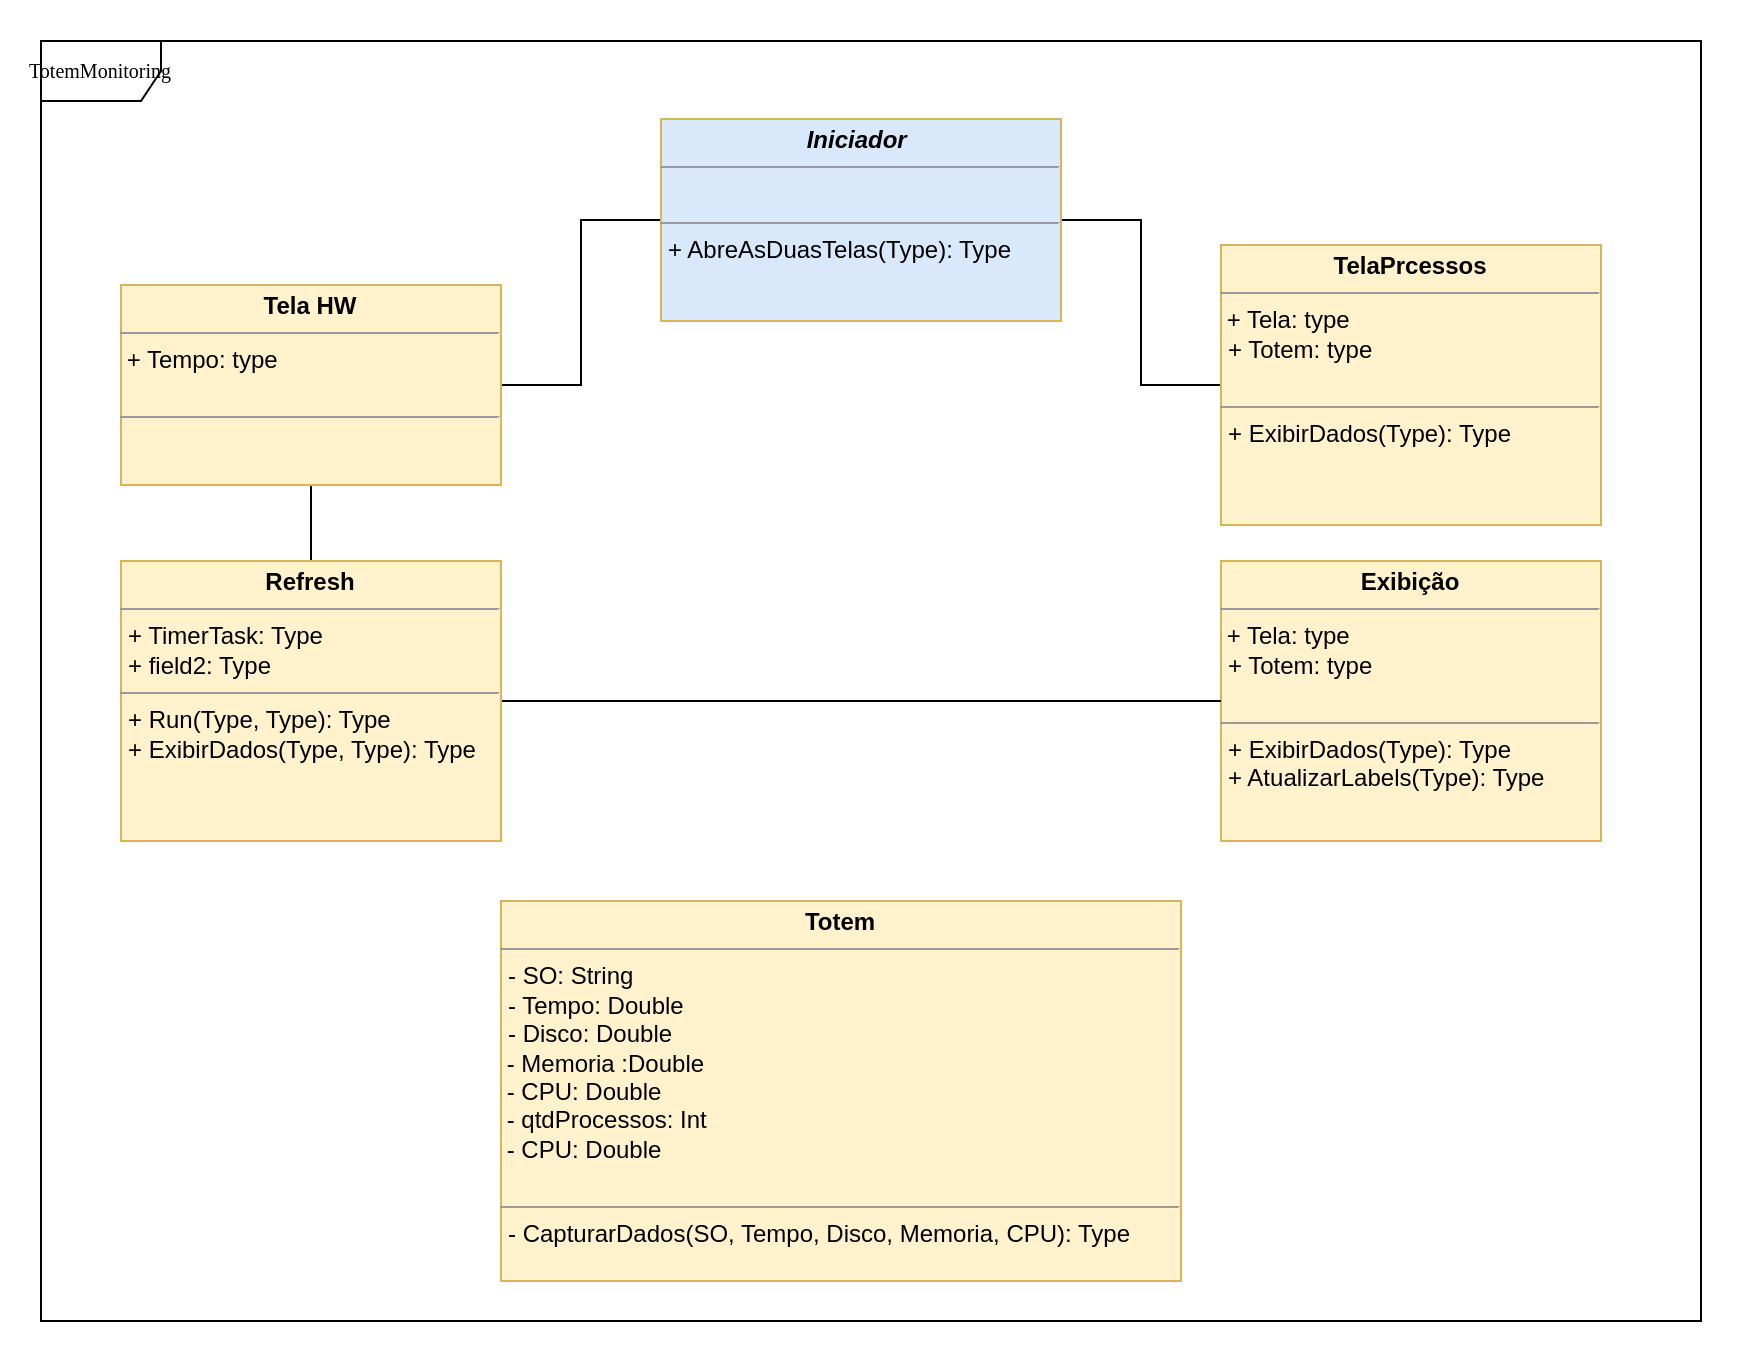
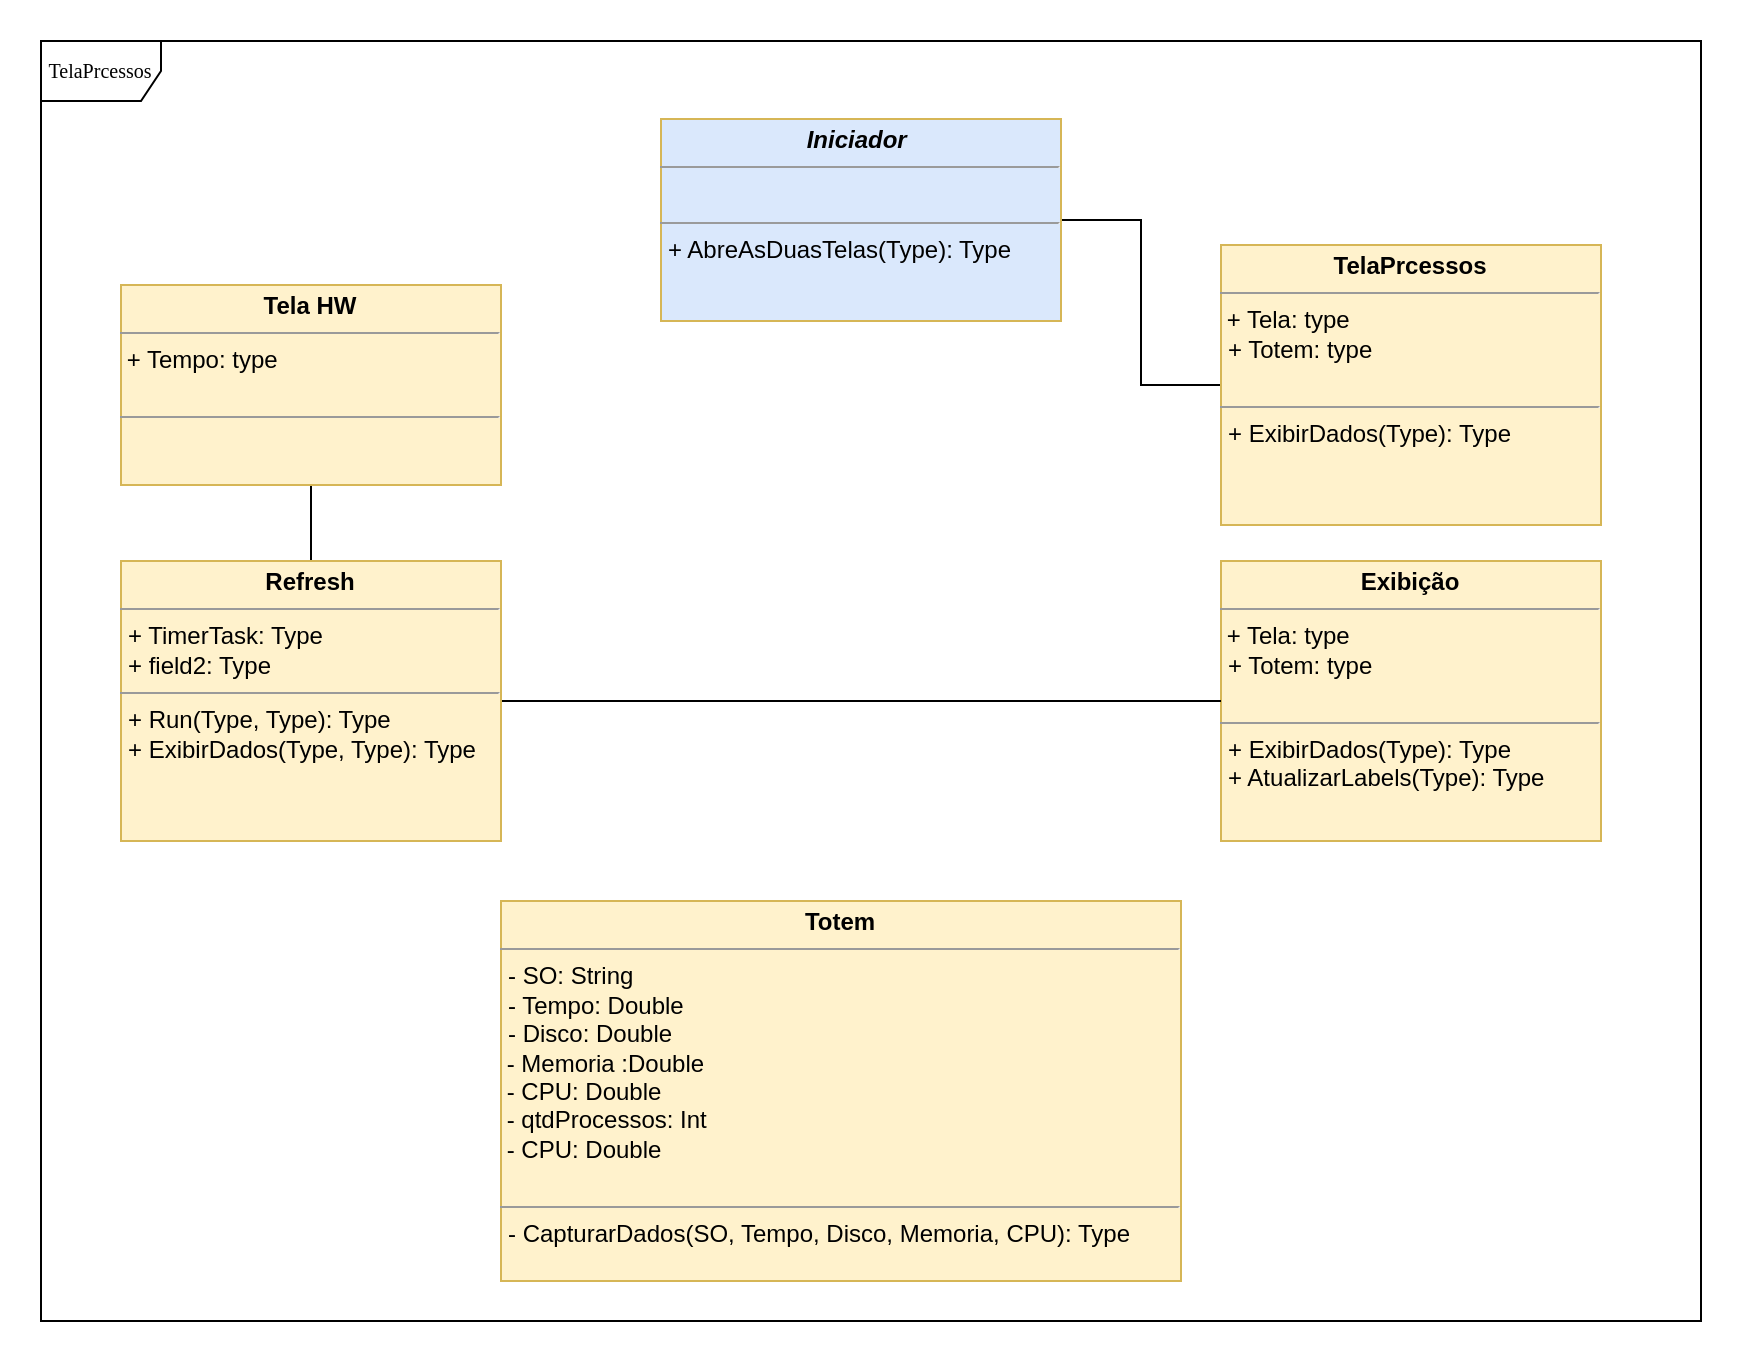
(101, 71) -> (101, 71)
(581, 302) -> none
